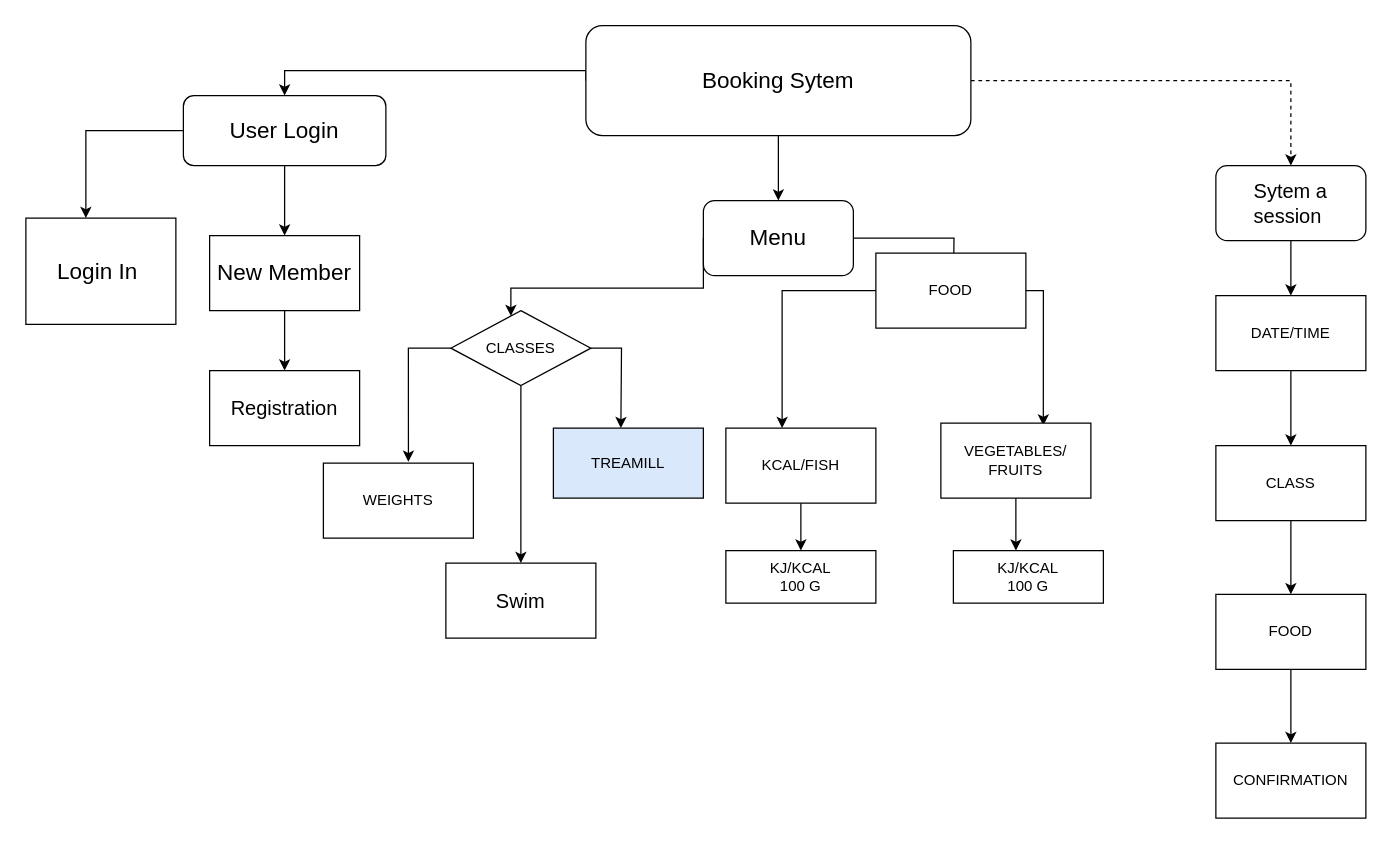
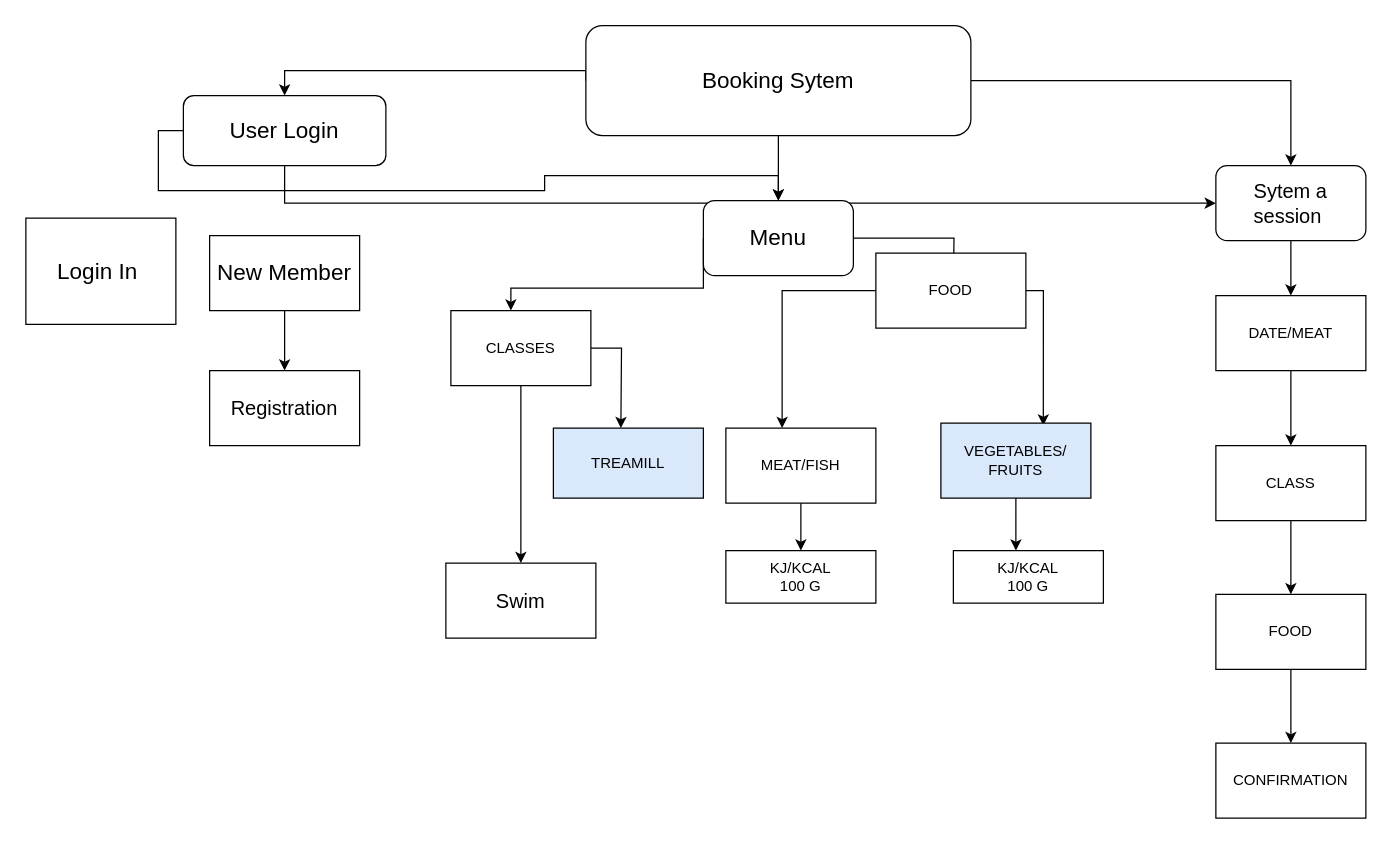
(1170, 81) -> (1170, 81)
(86, 133) -> (443, 191)
(284, 214) -> (493, 203)
(1291, 333) -> (1291, 333)
(521, 348) -> (521, 348)
(408, 379) -> none
(1016, 461) -> (1016, 461)
(801, 466) -> (801, 466)
(398, 501) -> none
